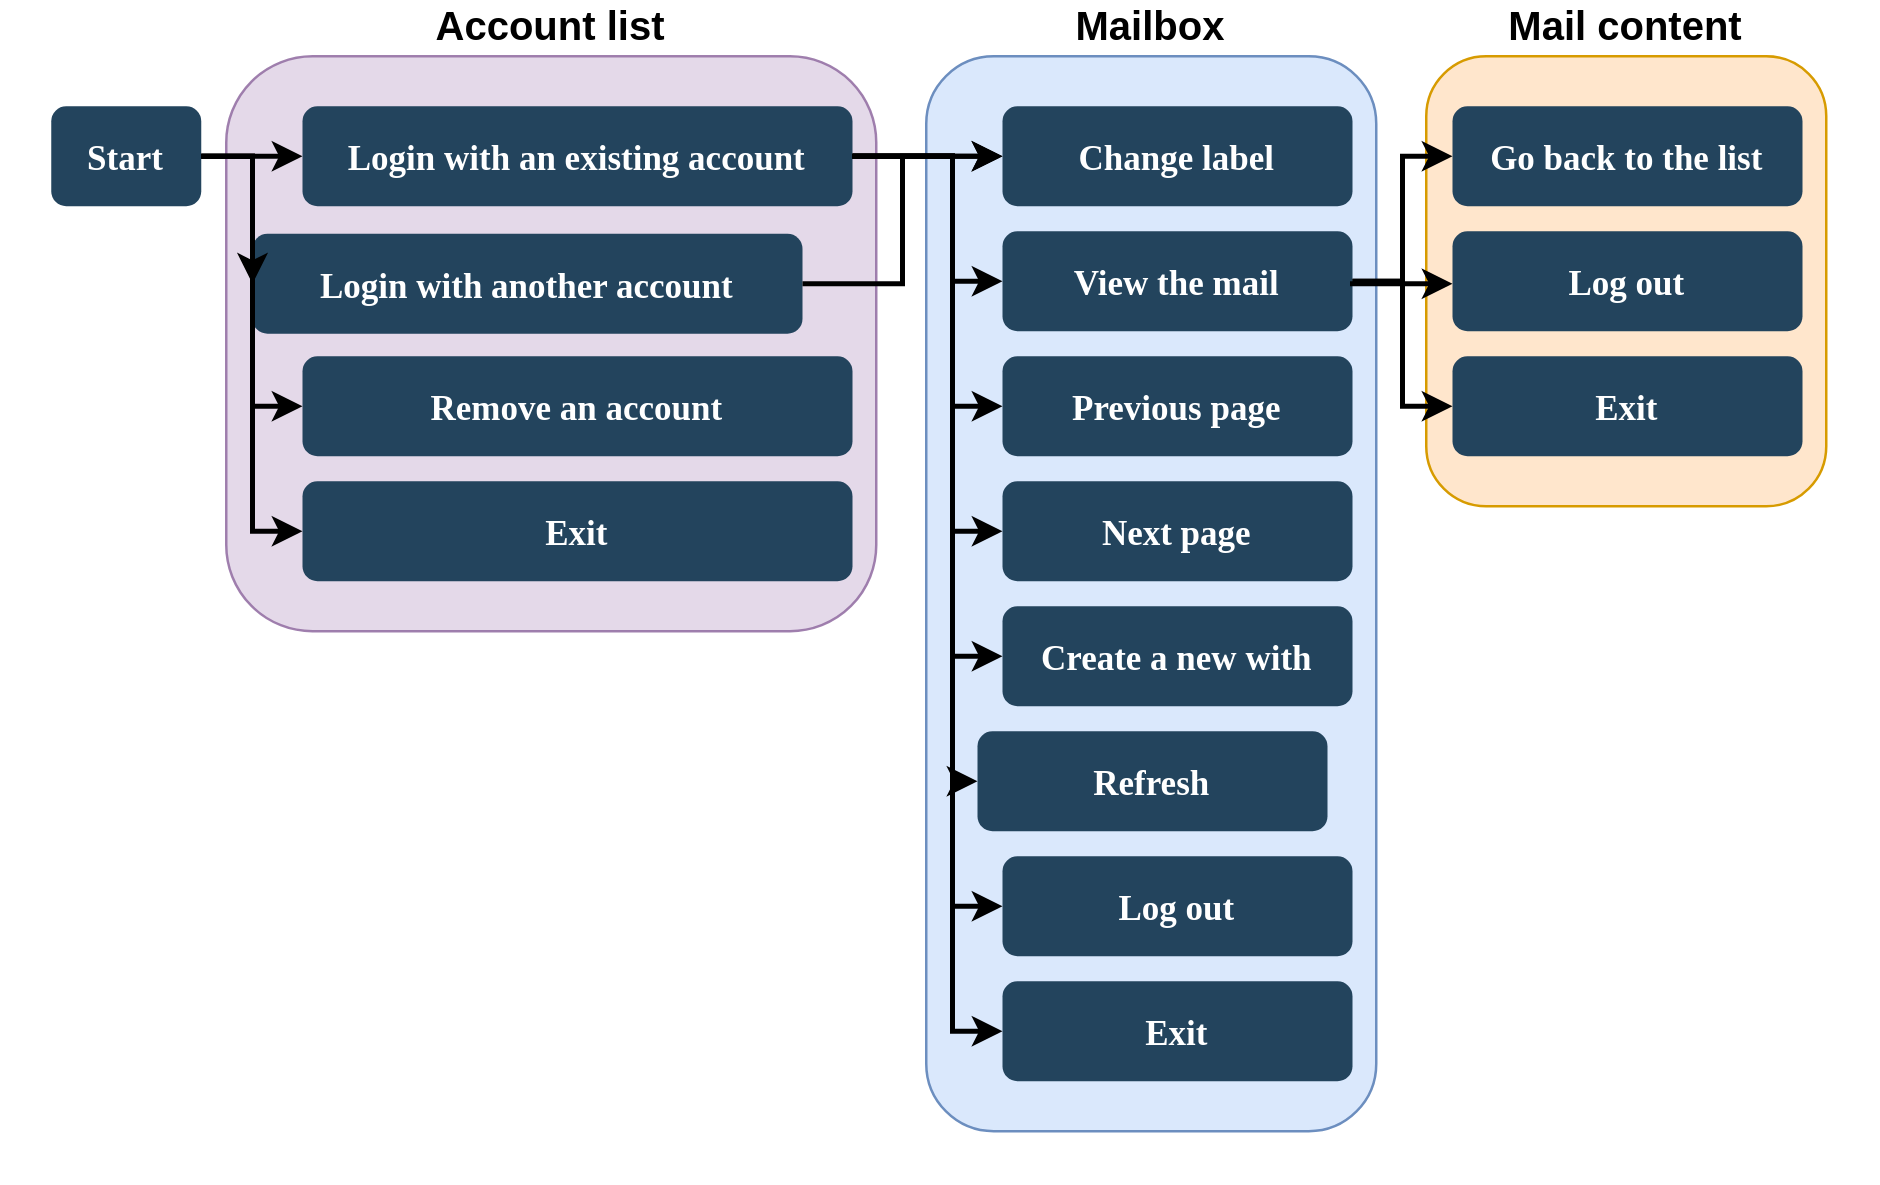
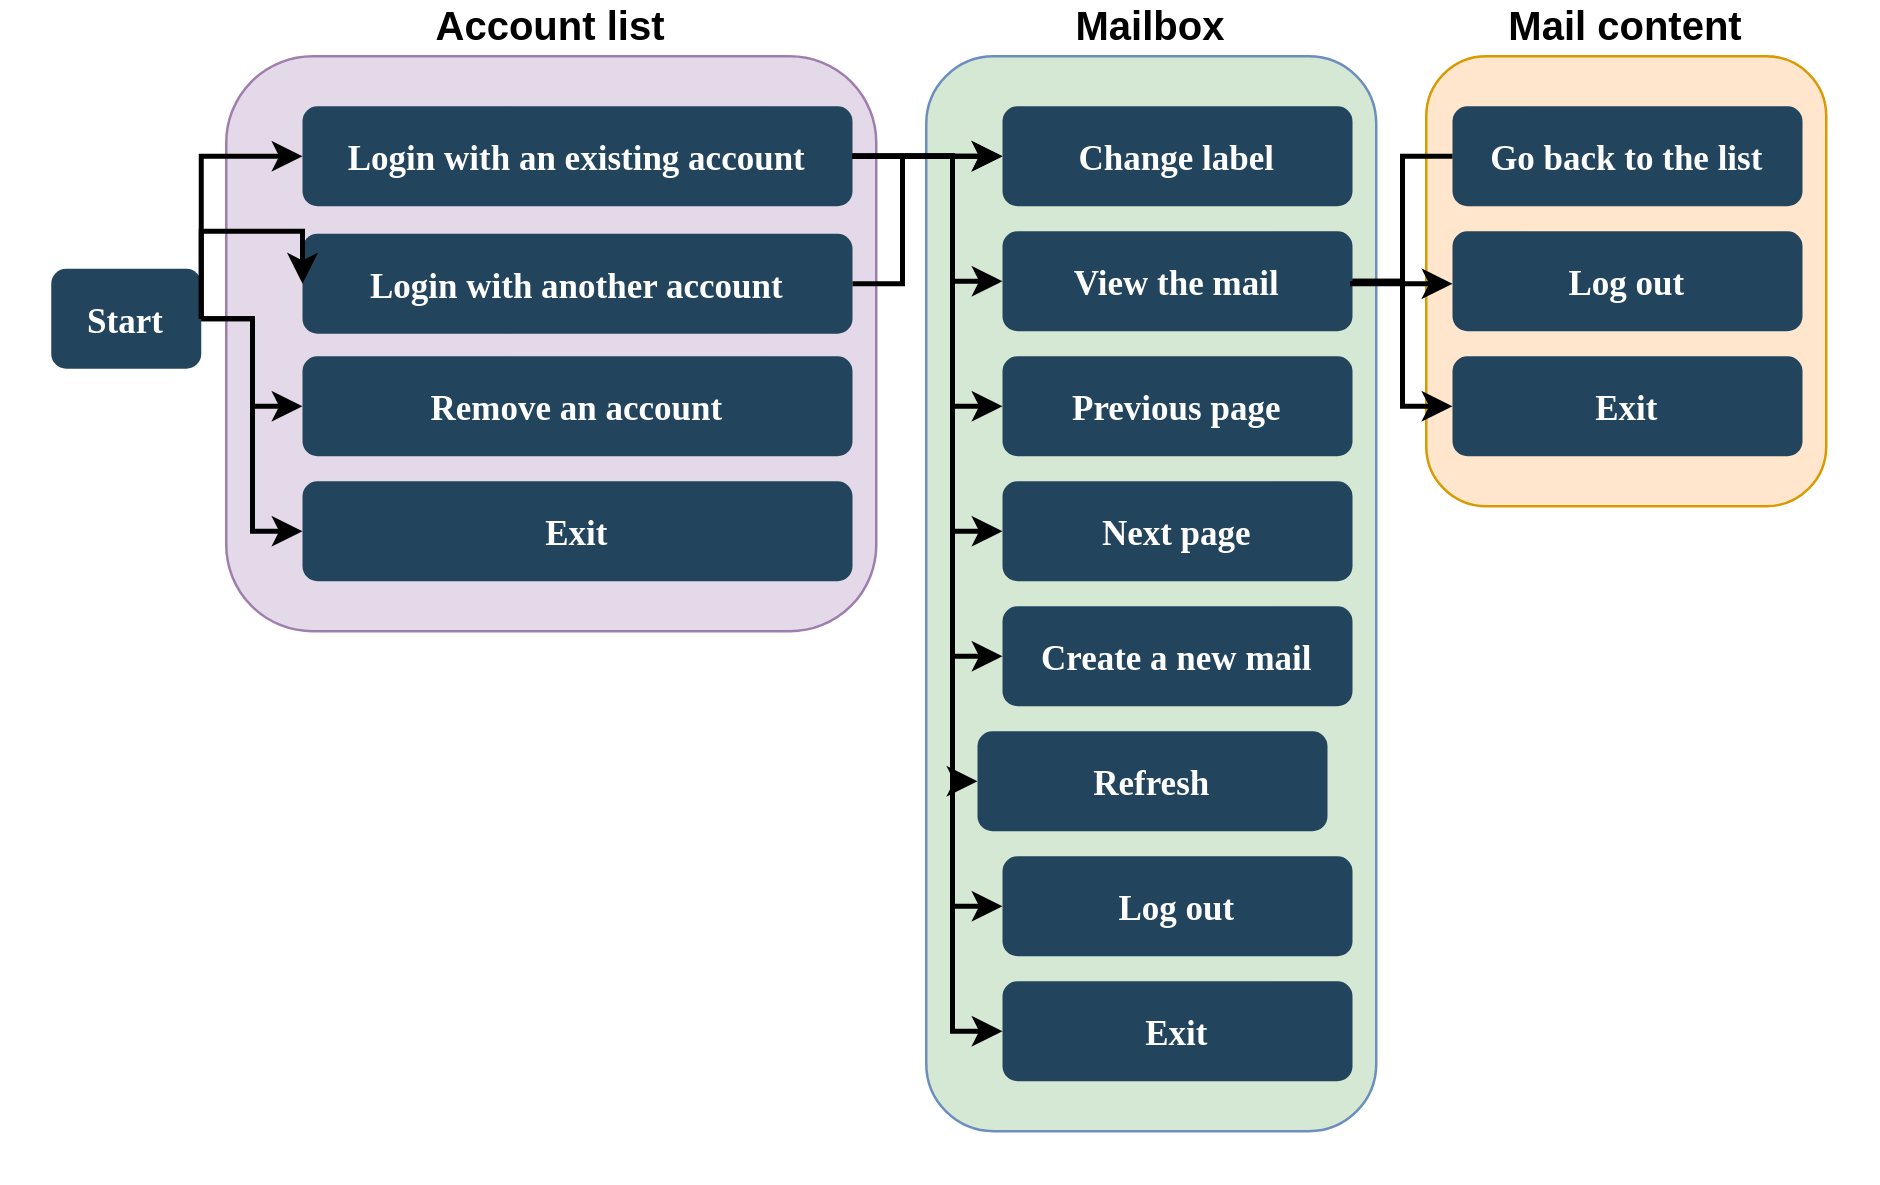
(126, 156) -> (126, 319)
(1429, 156) -> (1450, 156)
(528, 284) -> (578, 284)
(1151, 594) -> (1151, 594)
(1176, 658) -> (1176, 658)
